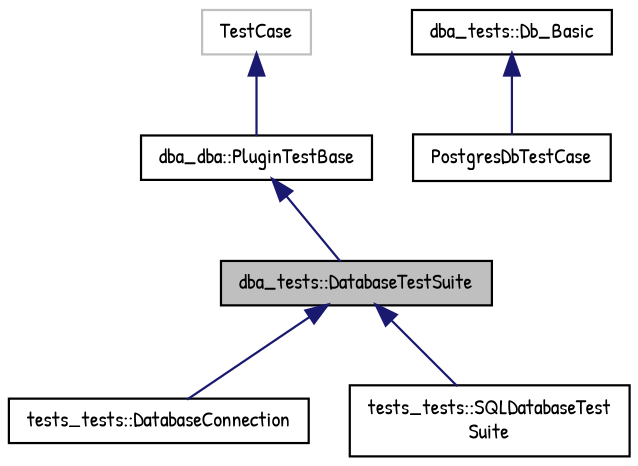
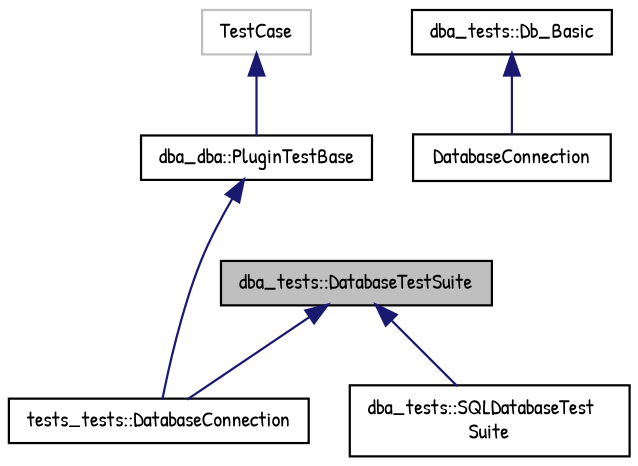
(512, 158) -> (512, 158)
(314, 229) -> (189, 296)
(490, 421) -> (490, 421)
